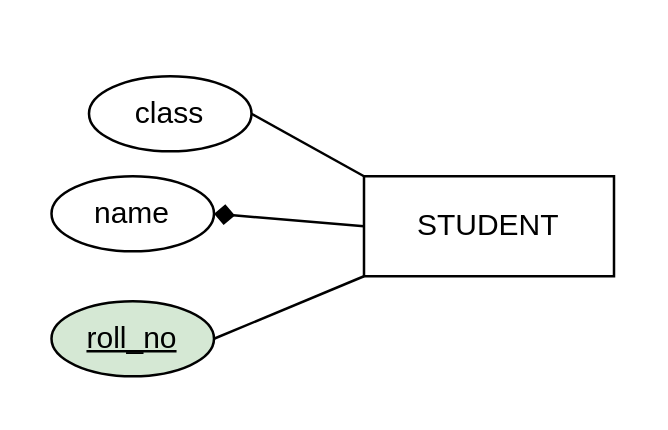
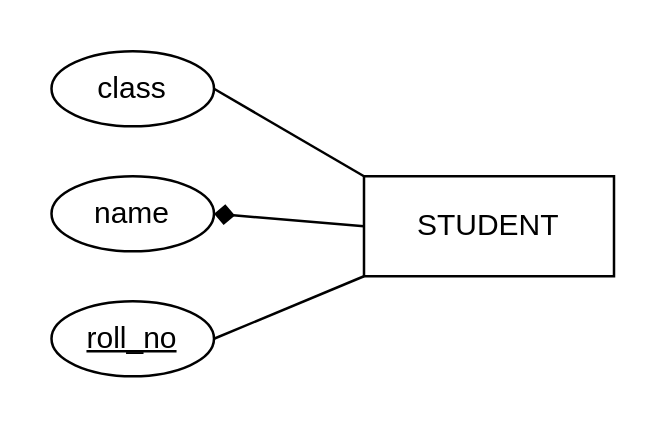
(170, 114) -> (133, 89)
(133, 339) -> (133, 339)
